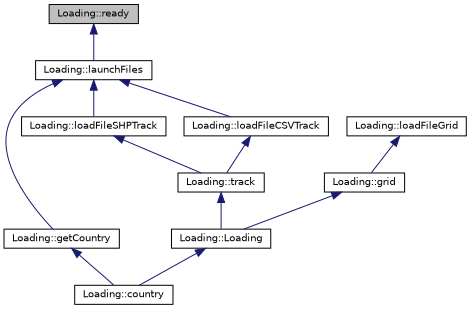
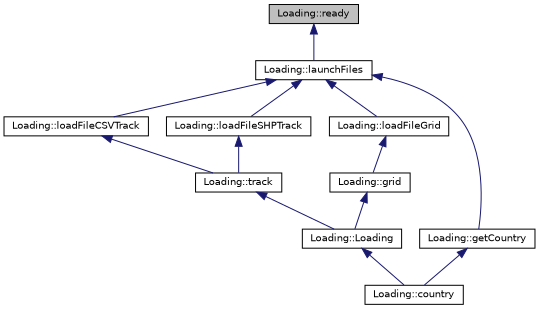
none -> (356, 101)
